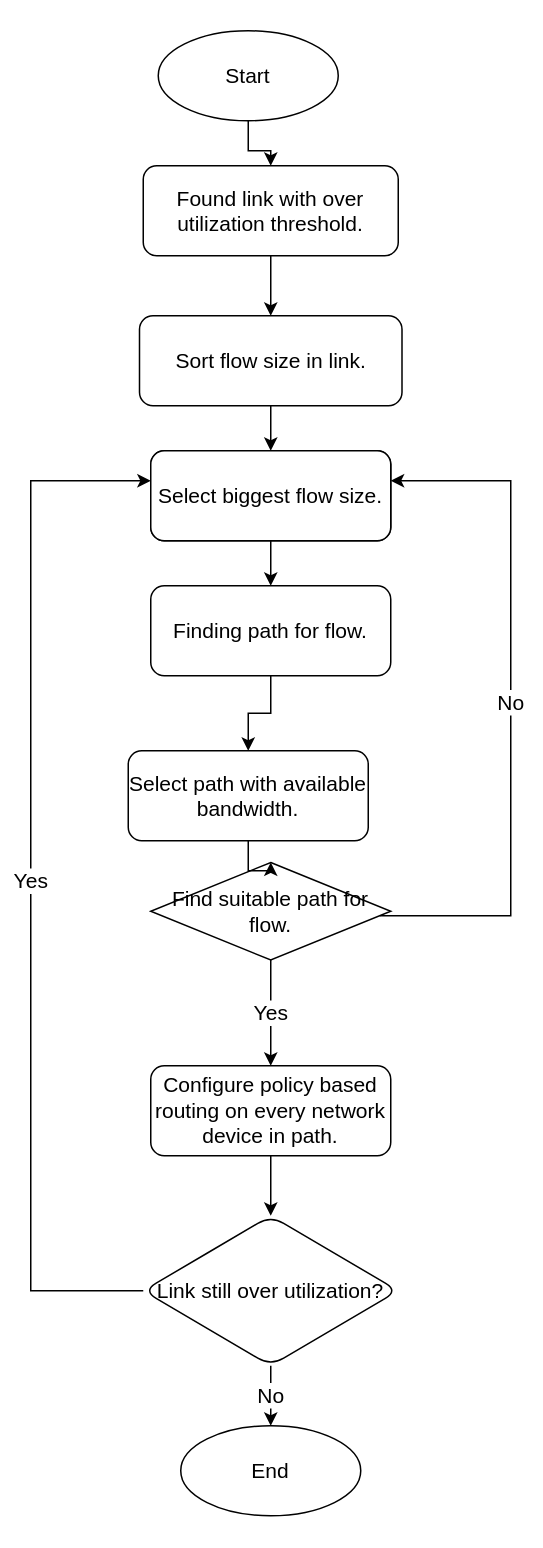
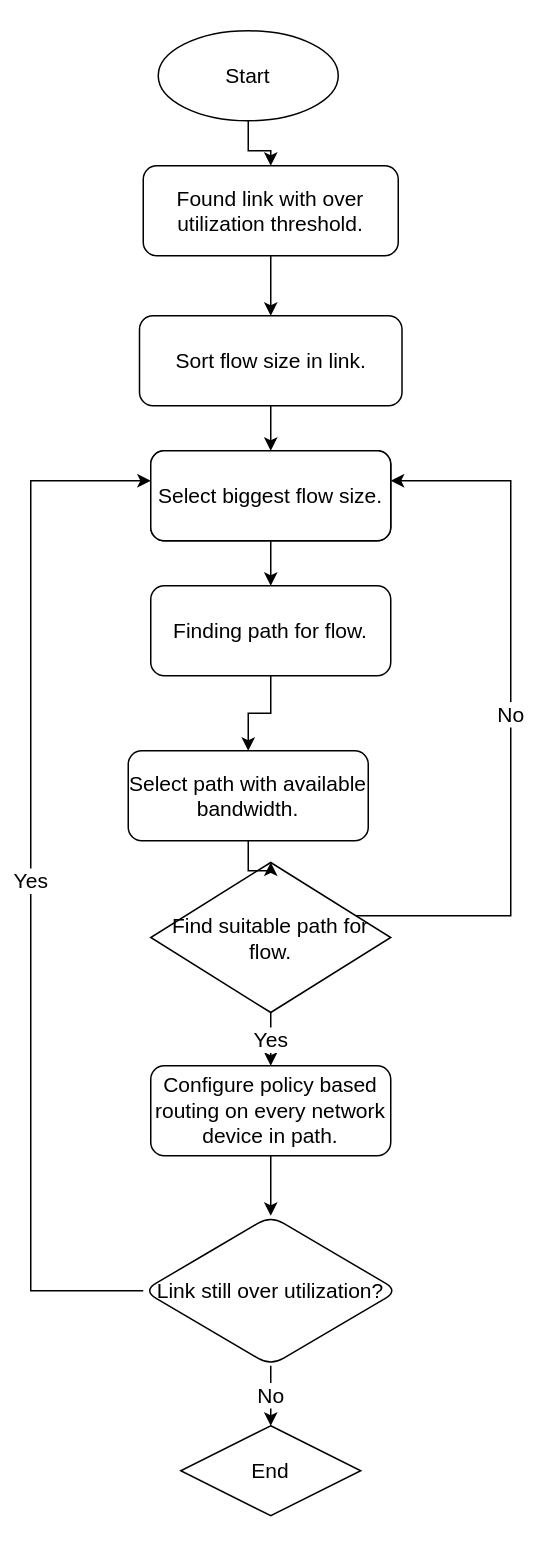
(271, 911) -> (271, 938)
(271, 1471) -> (271, 1471)
